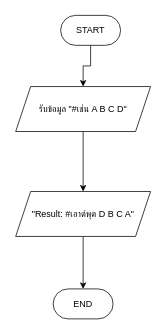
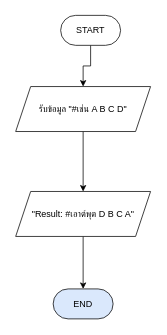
(83, 304) -> (83, 304)
